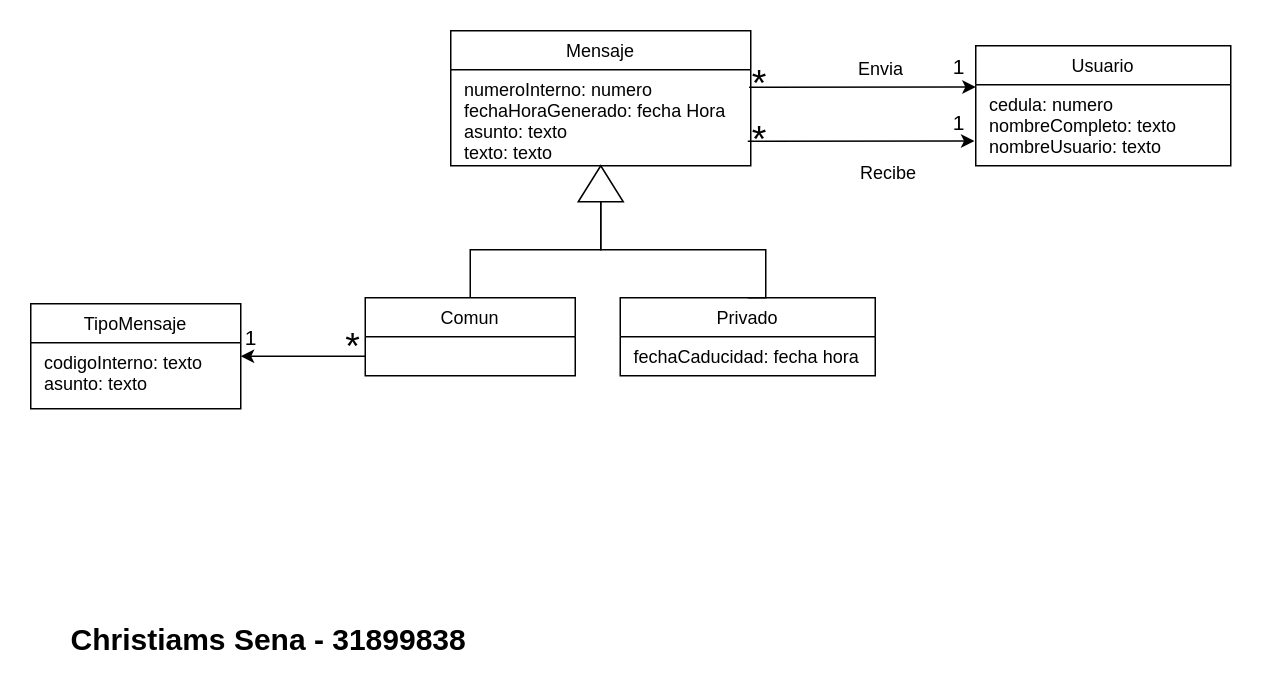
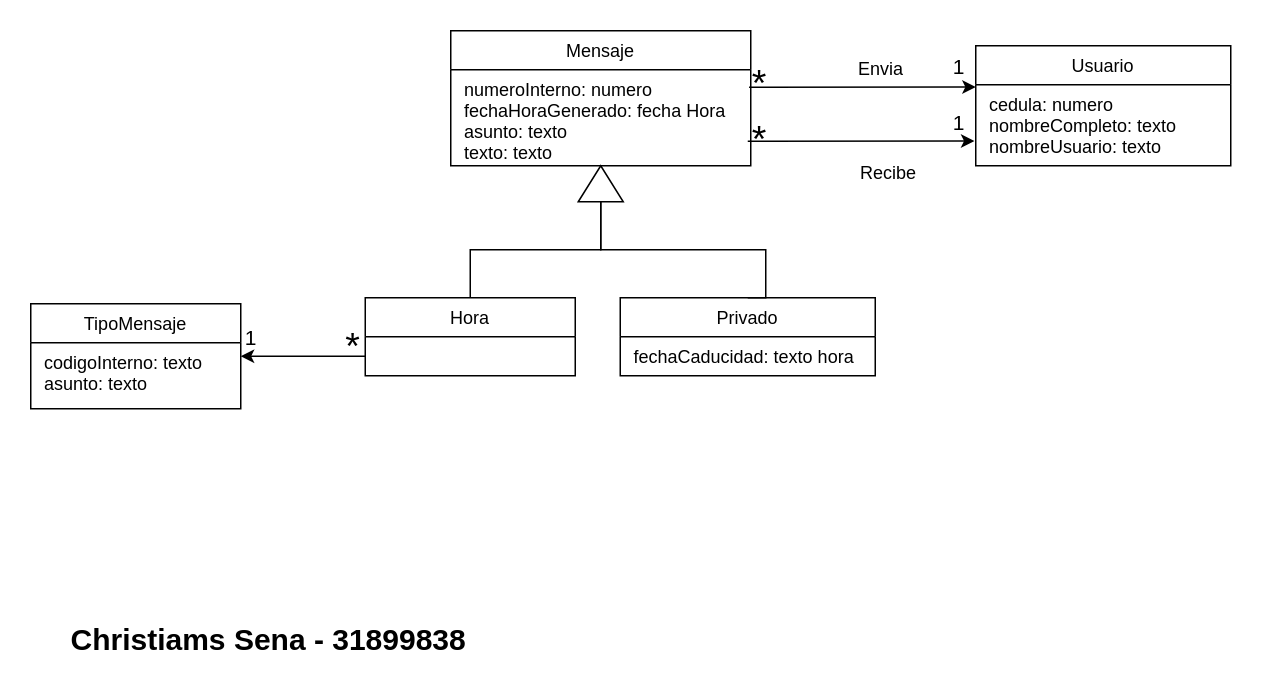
(470, 318) -> (470, 318)
(750, 357) -> (750, 357)
